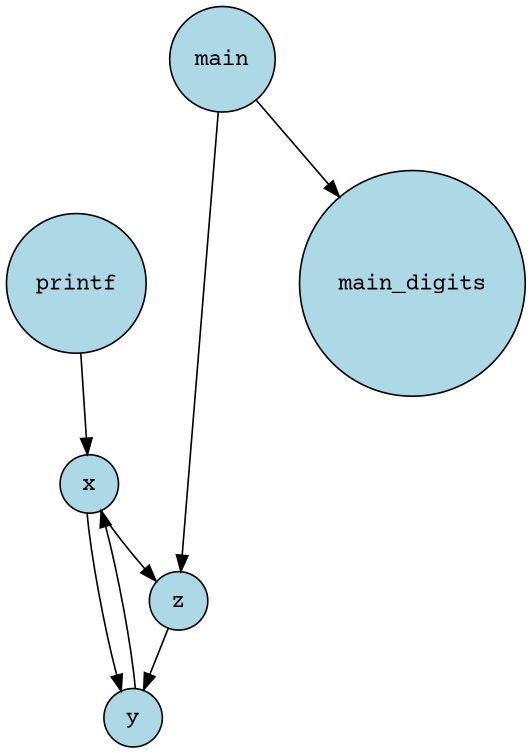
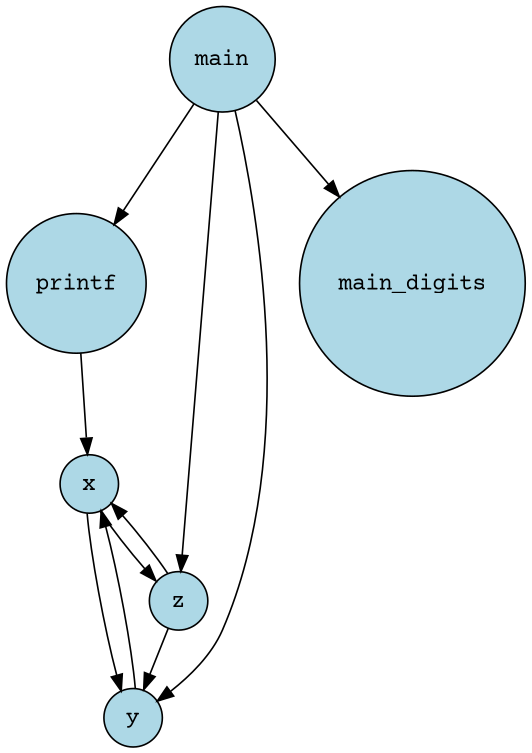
none -> (159, 157)
none -> (266, 412)
none -> (146, 544)
